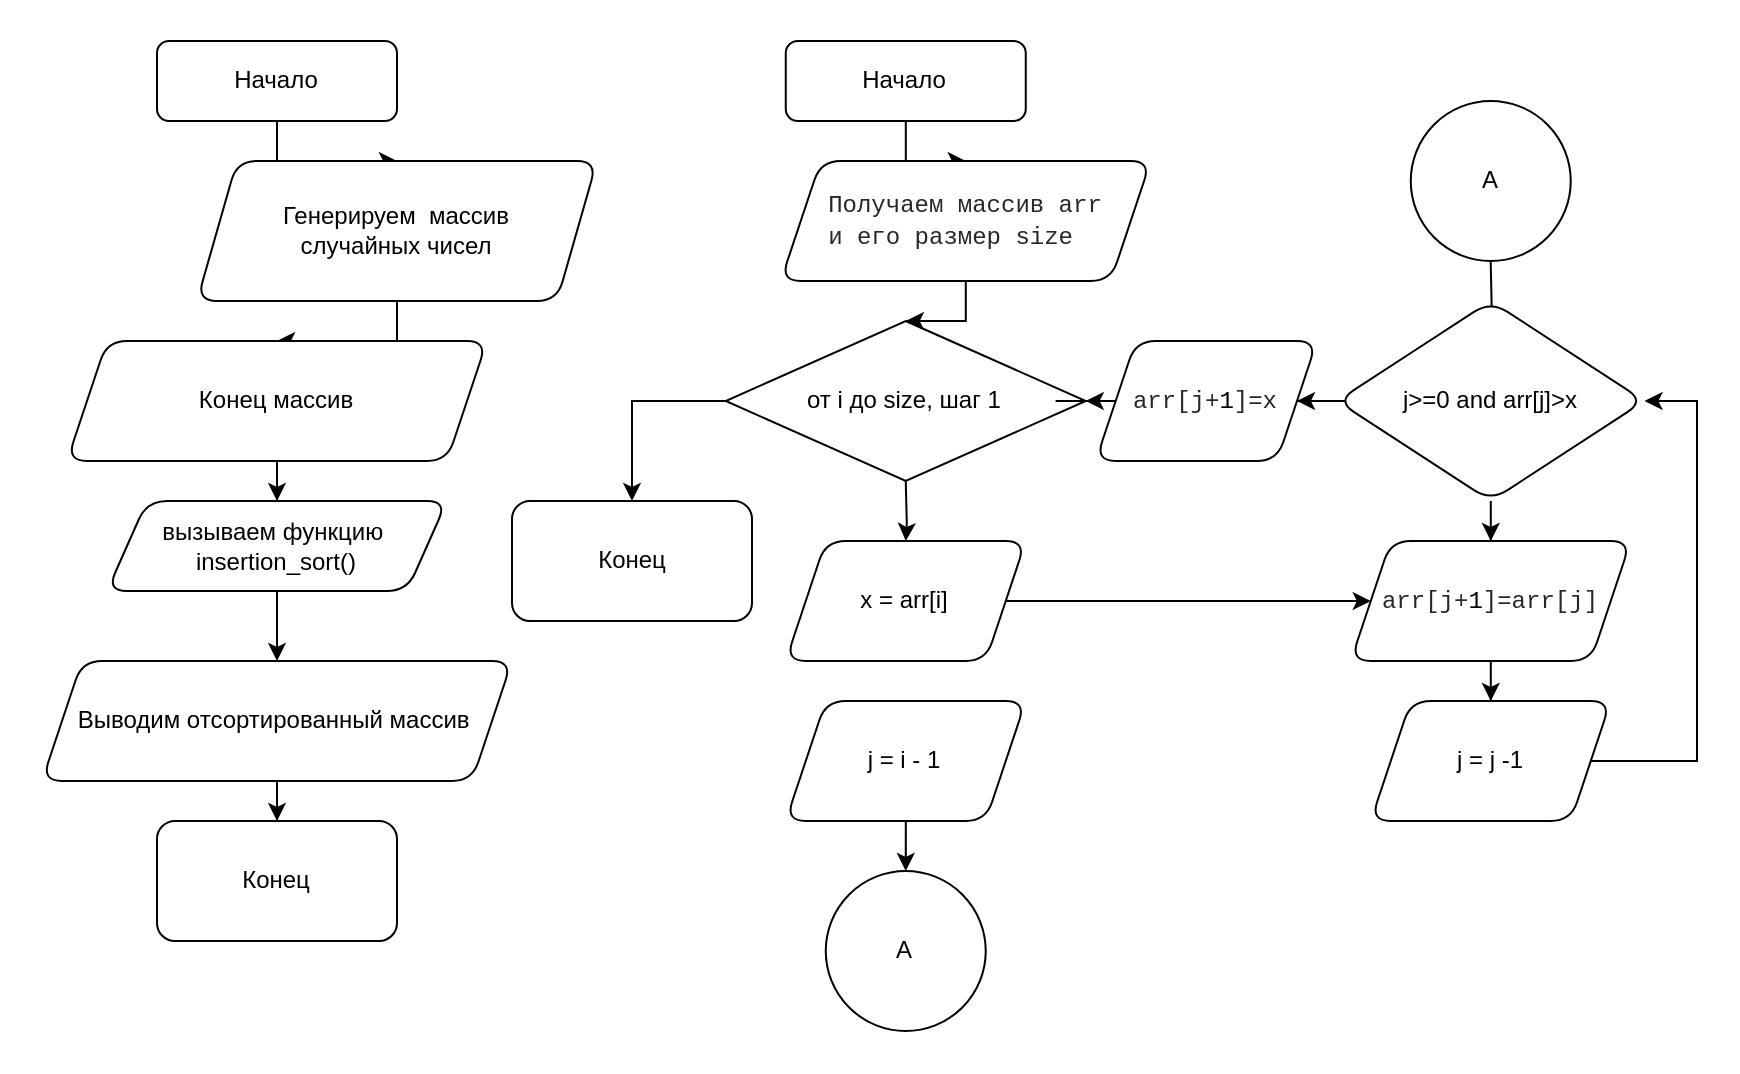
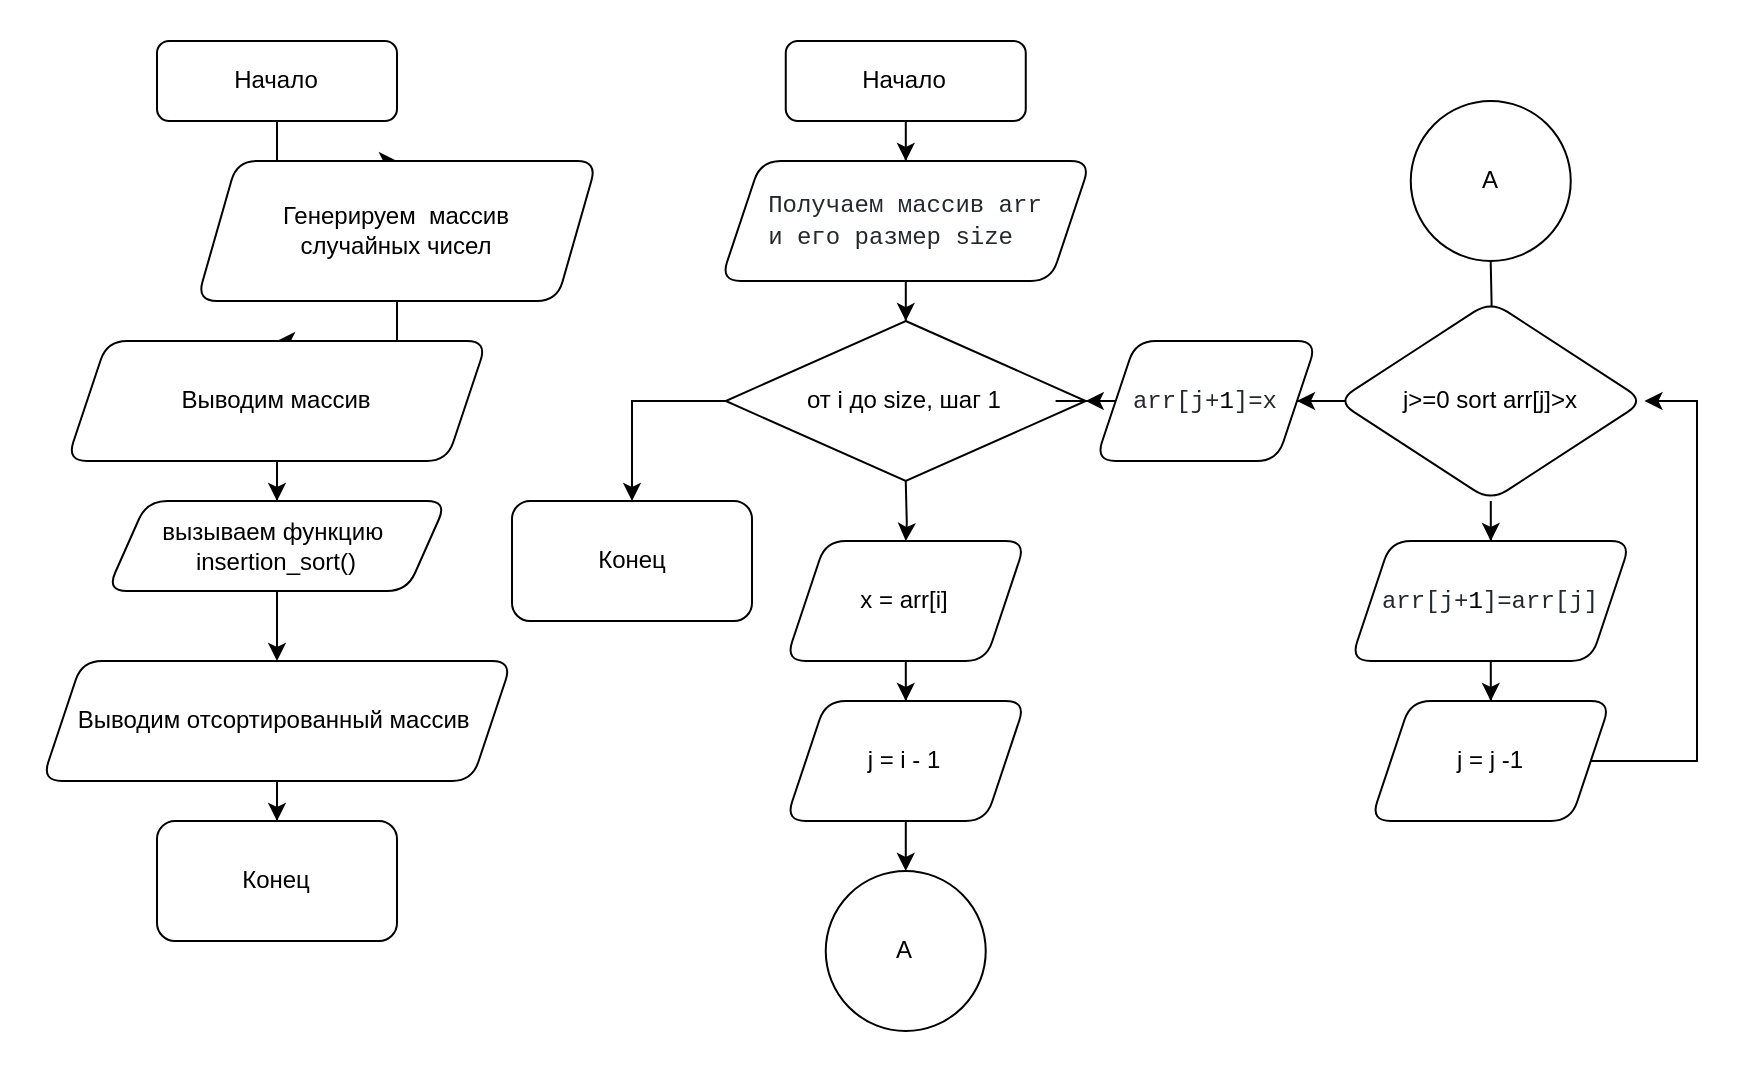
(966, 221) -> (906, 221)
(277, 401) -> (277, 401)
(1491, 401) -> (1491, 401)
(1182, 601) -> (906, 688)
